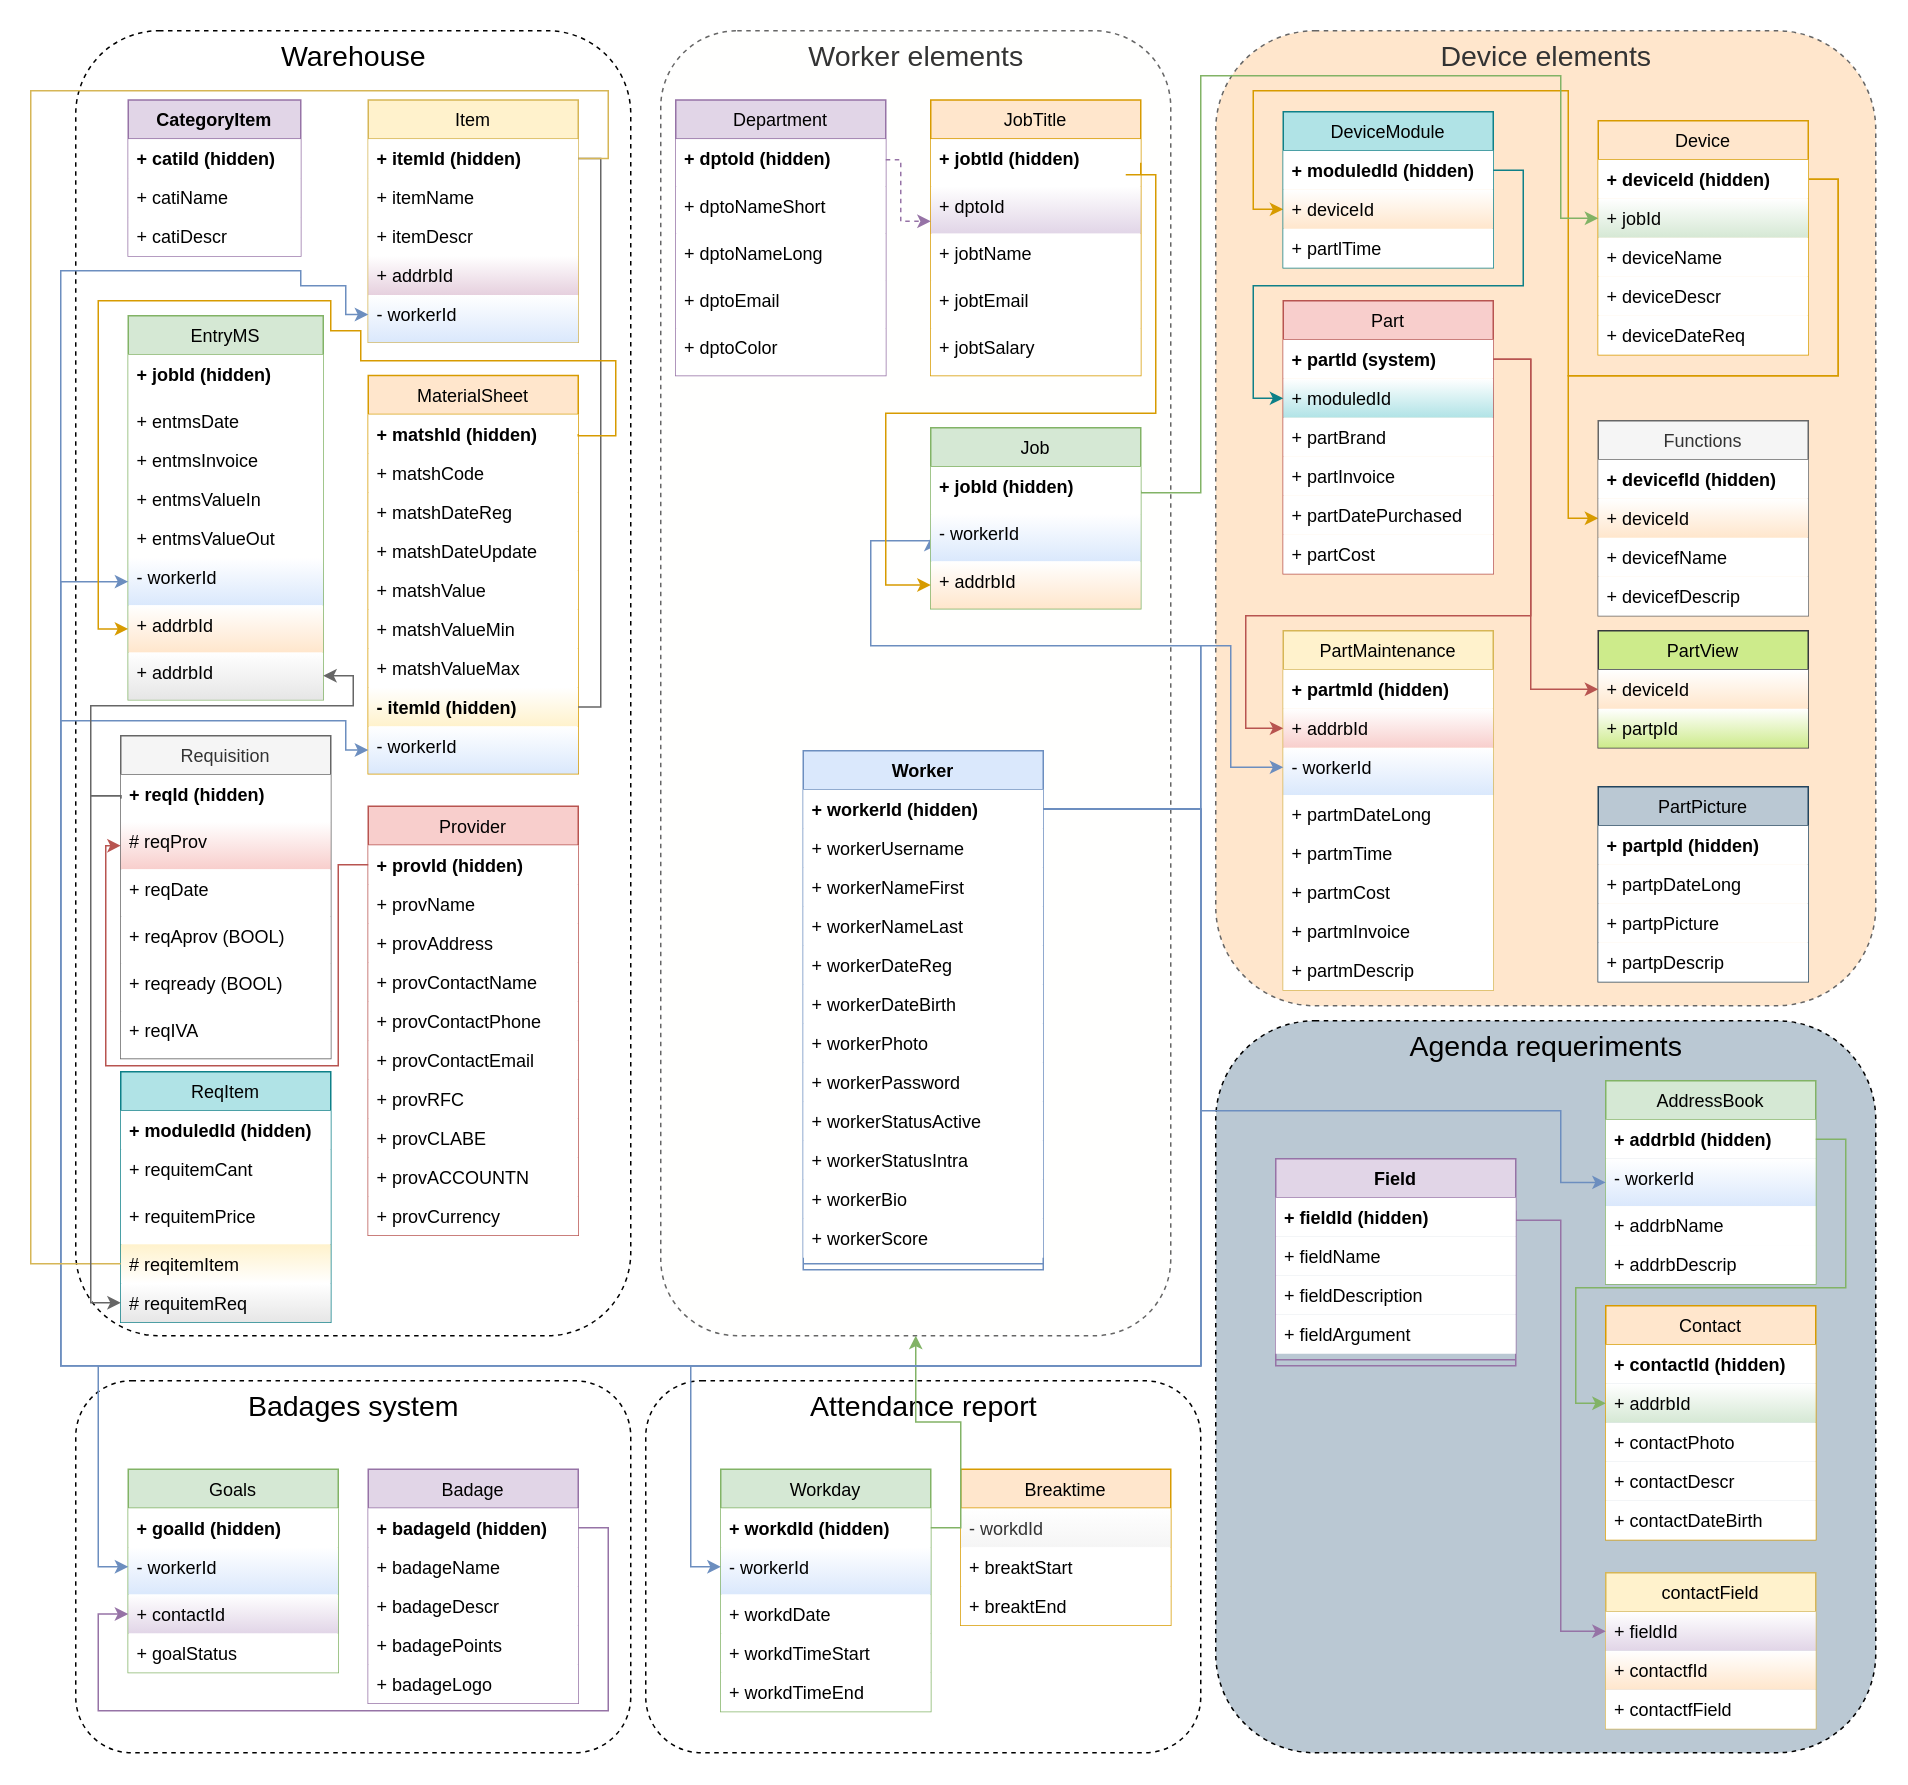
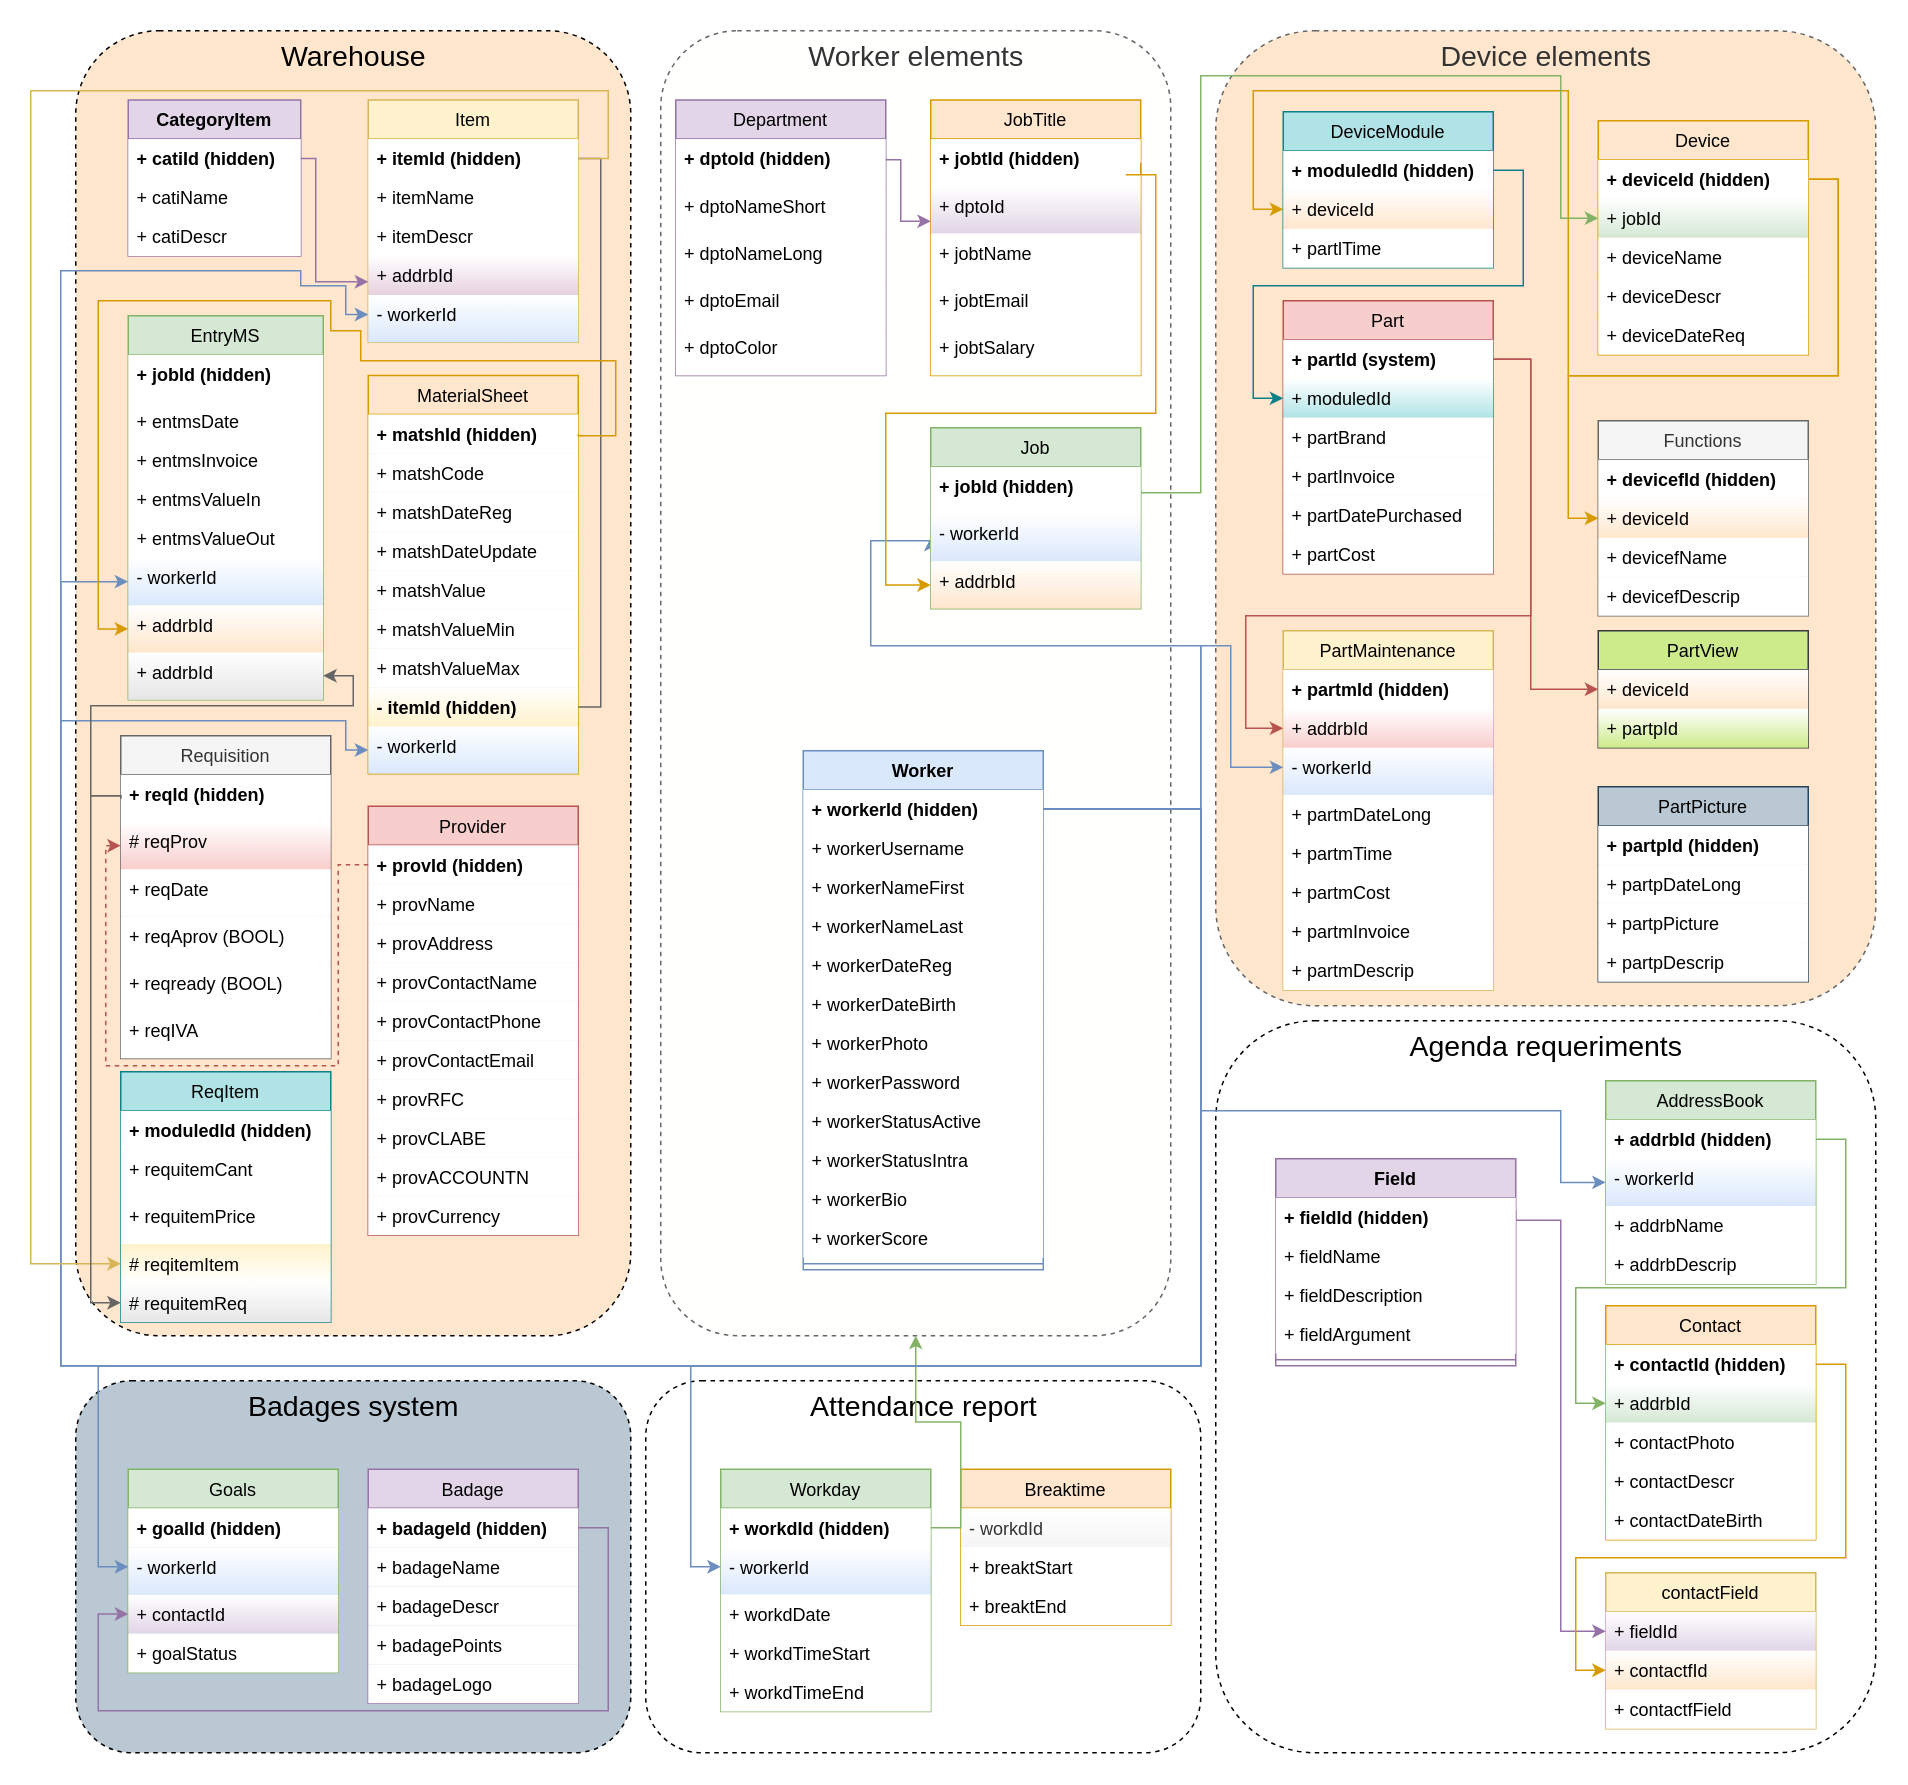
(901, 194) -> (901, 194)
none -> (316, 234)
(353, 683) -> (353, 683)
(226, 1066) -> (226, 1066)
(112, 1264) -> (109, 1264)
(1546, 1387) -> (1546, 1387)
none -> (1756, 1558)
(353, 1567) -> (353, 1567)
